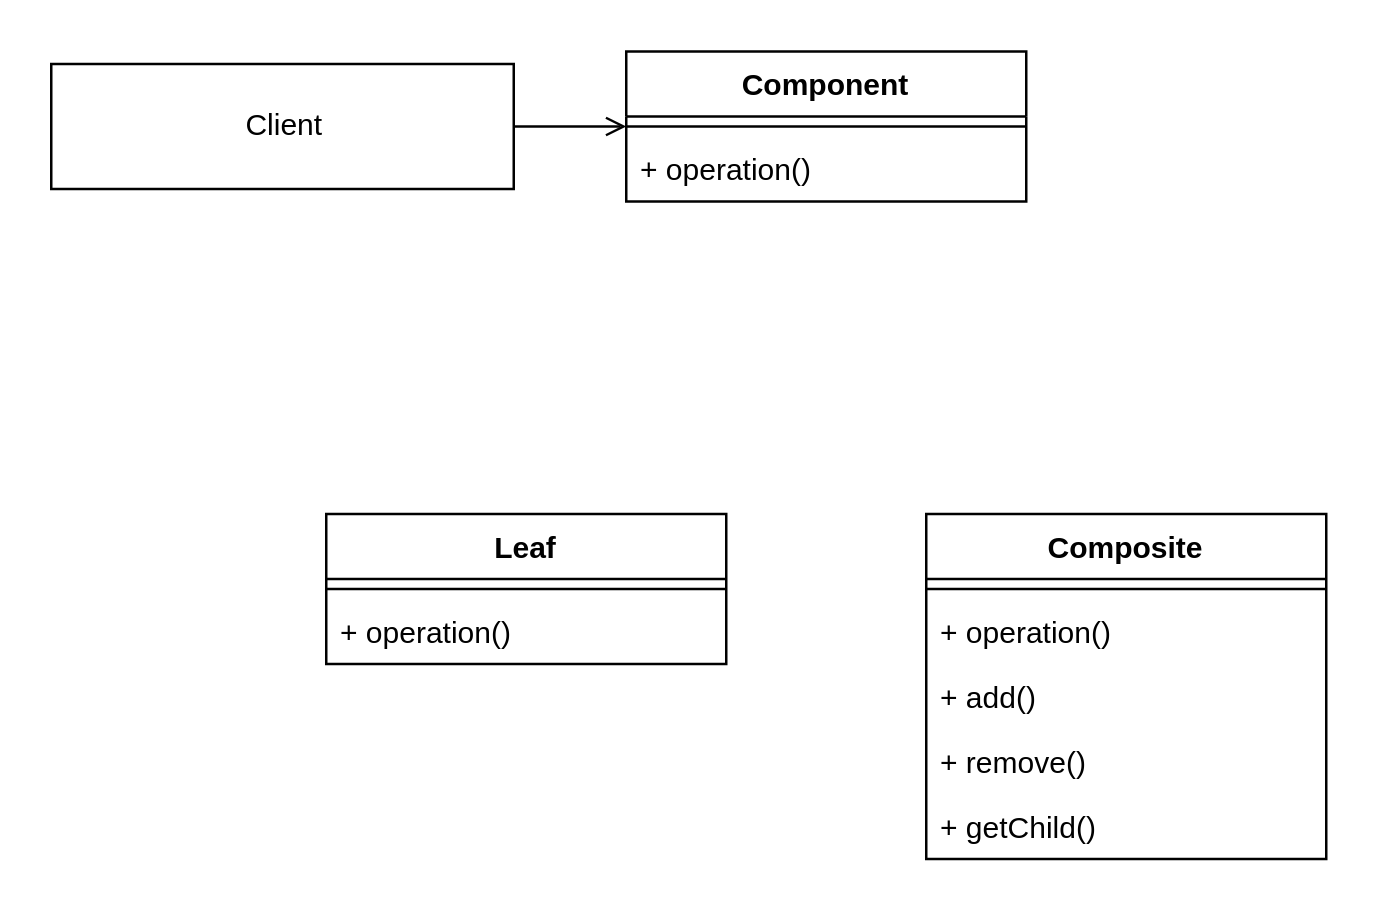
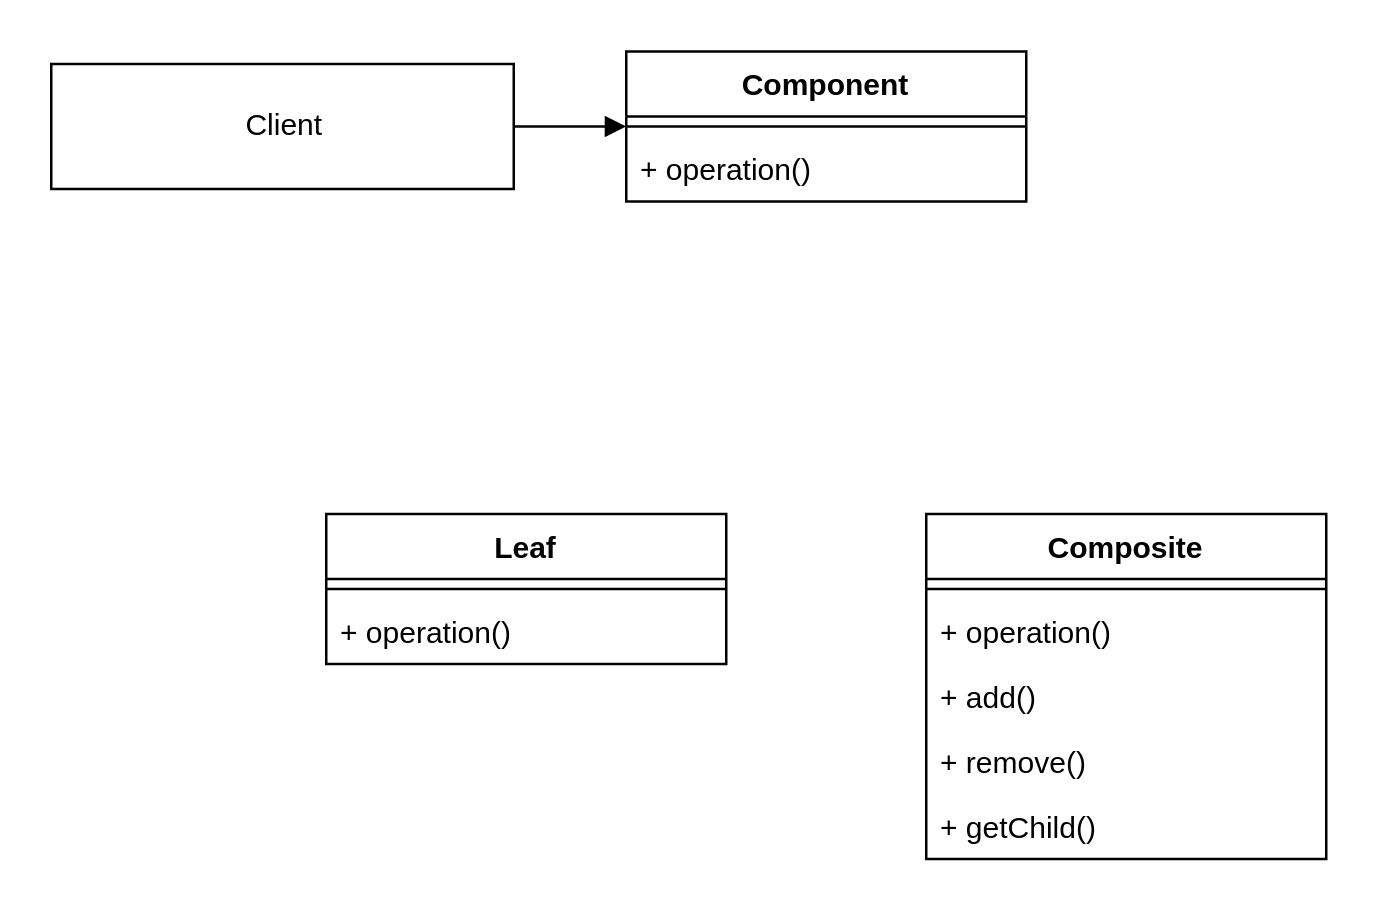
(611, 126) -> (604, 126)
